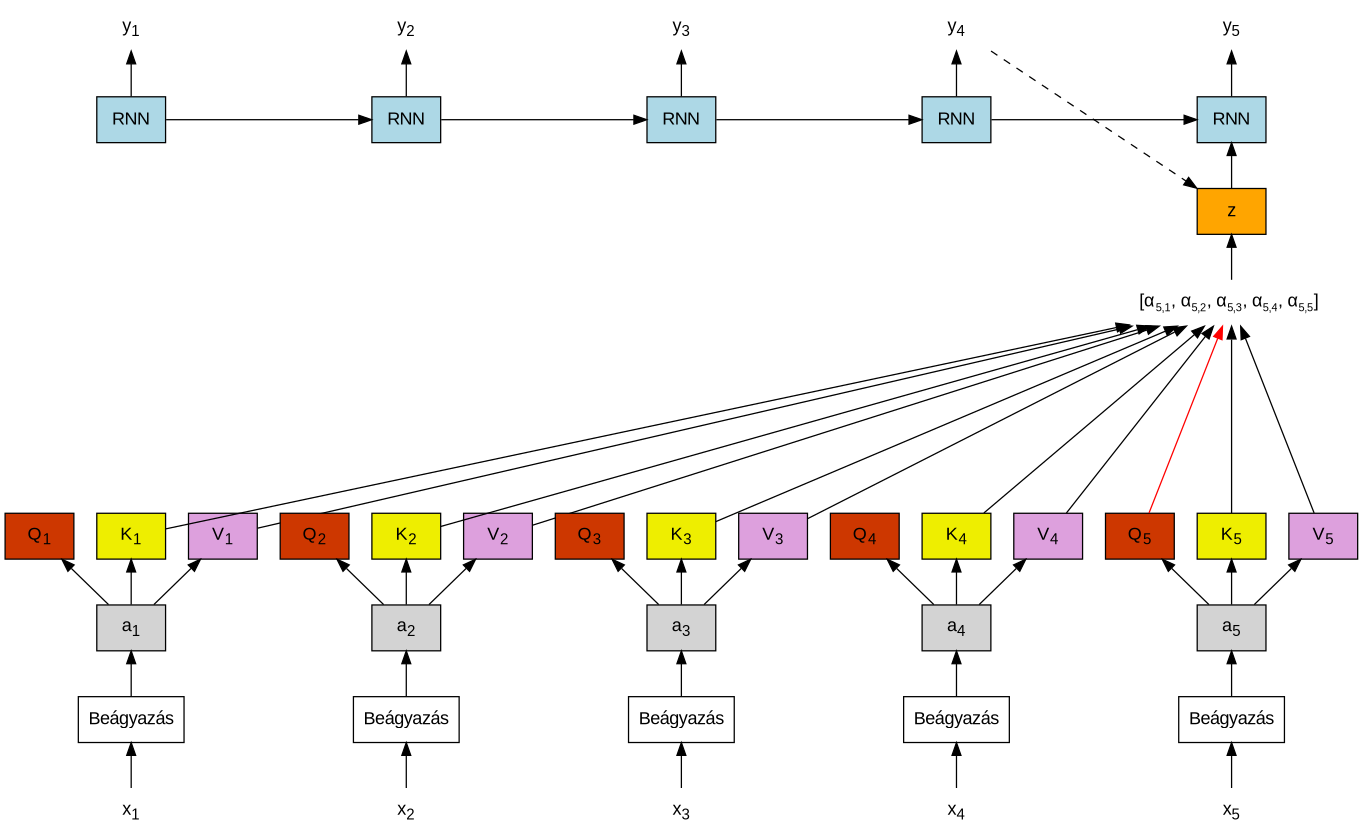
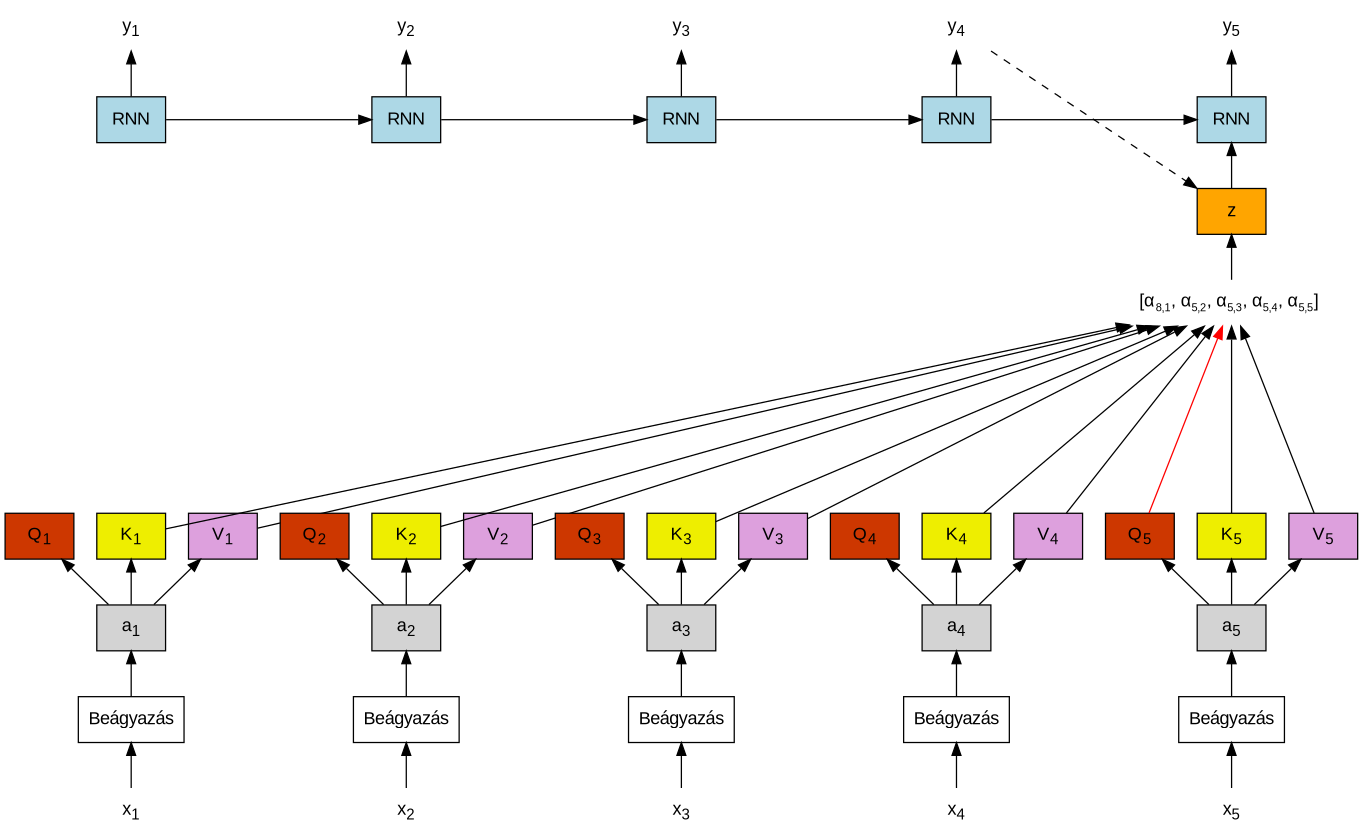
(1163, 303) -> (1163, 303)
